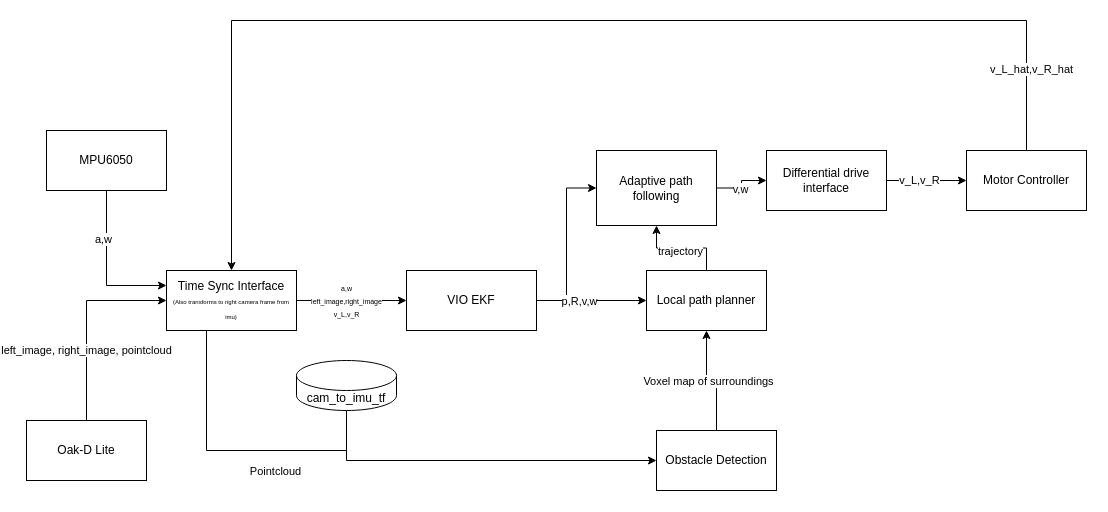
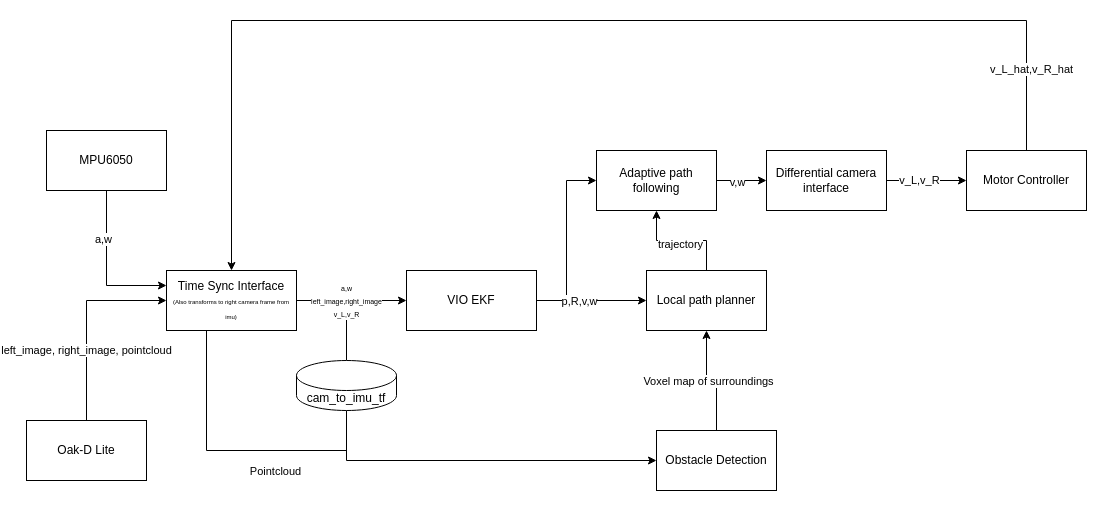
(827, 181) -> (827, 181)
(657, 188) -> (657, 181)
none -> (347, 340)
